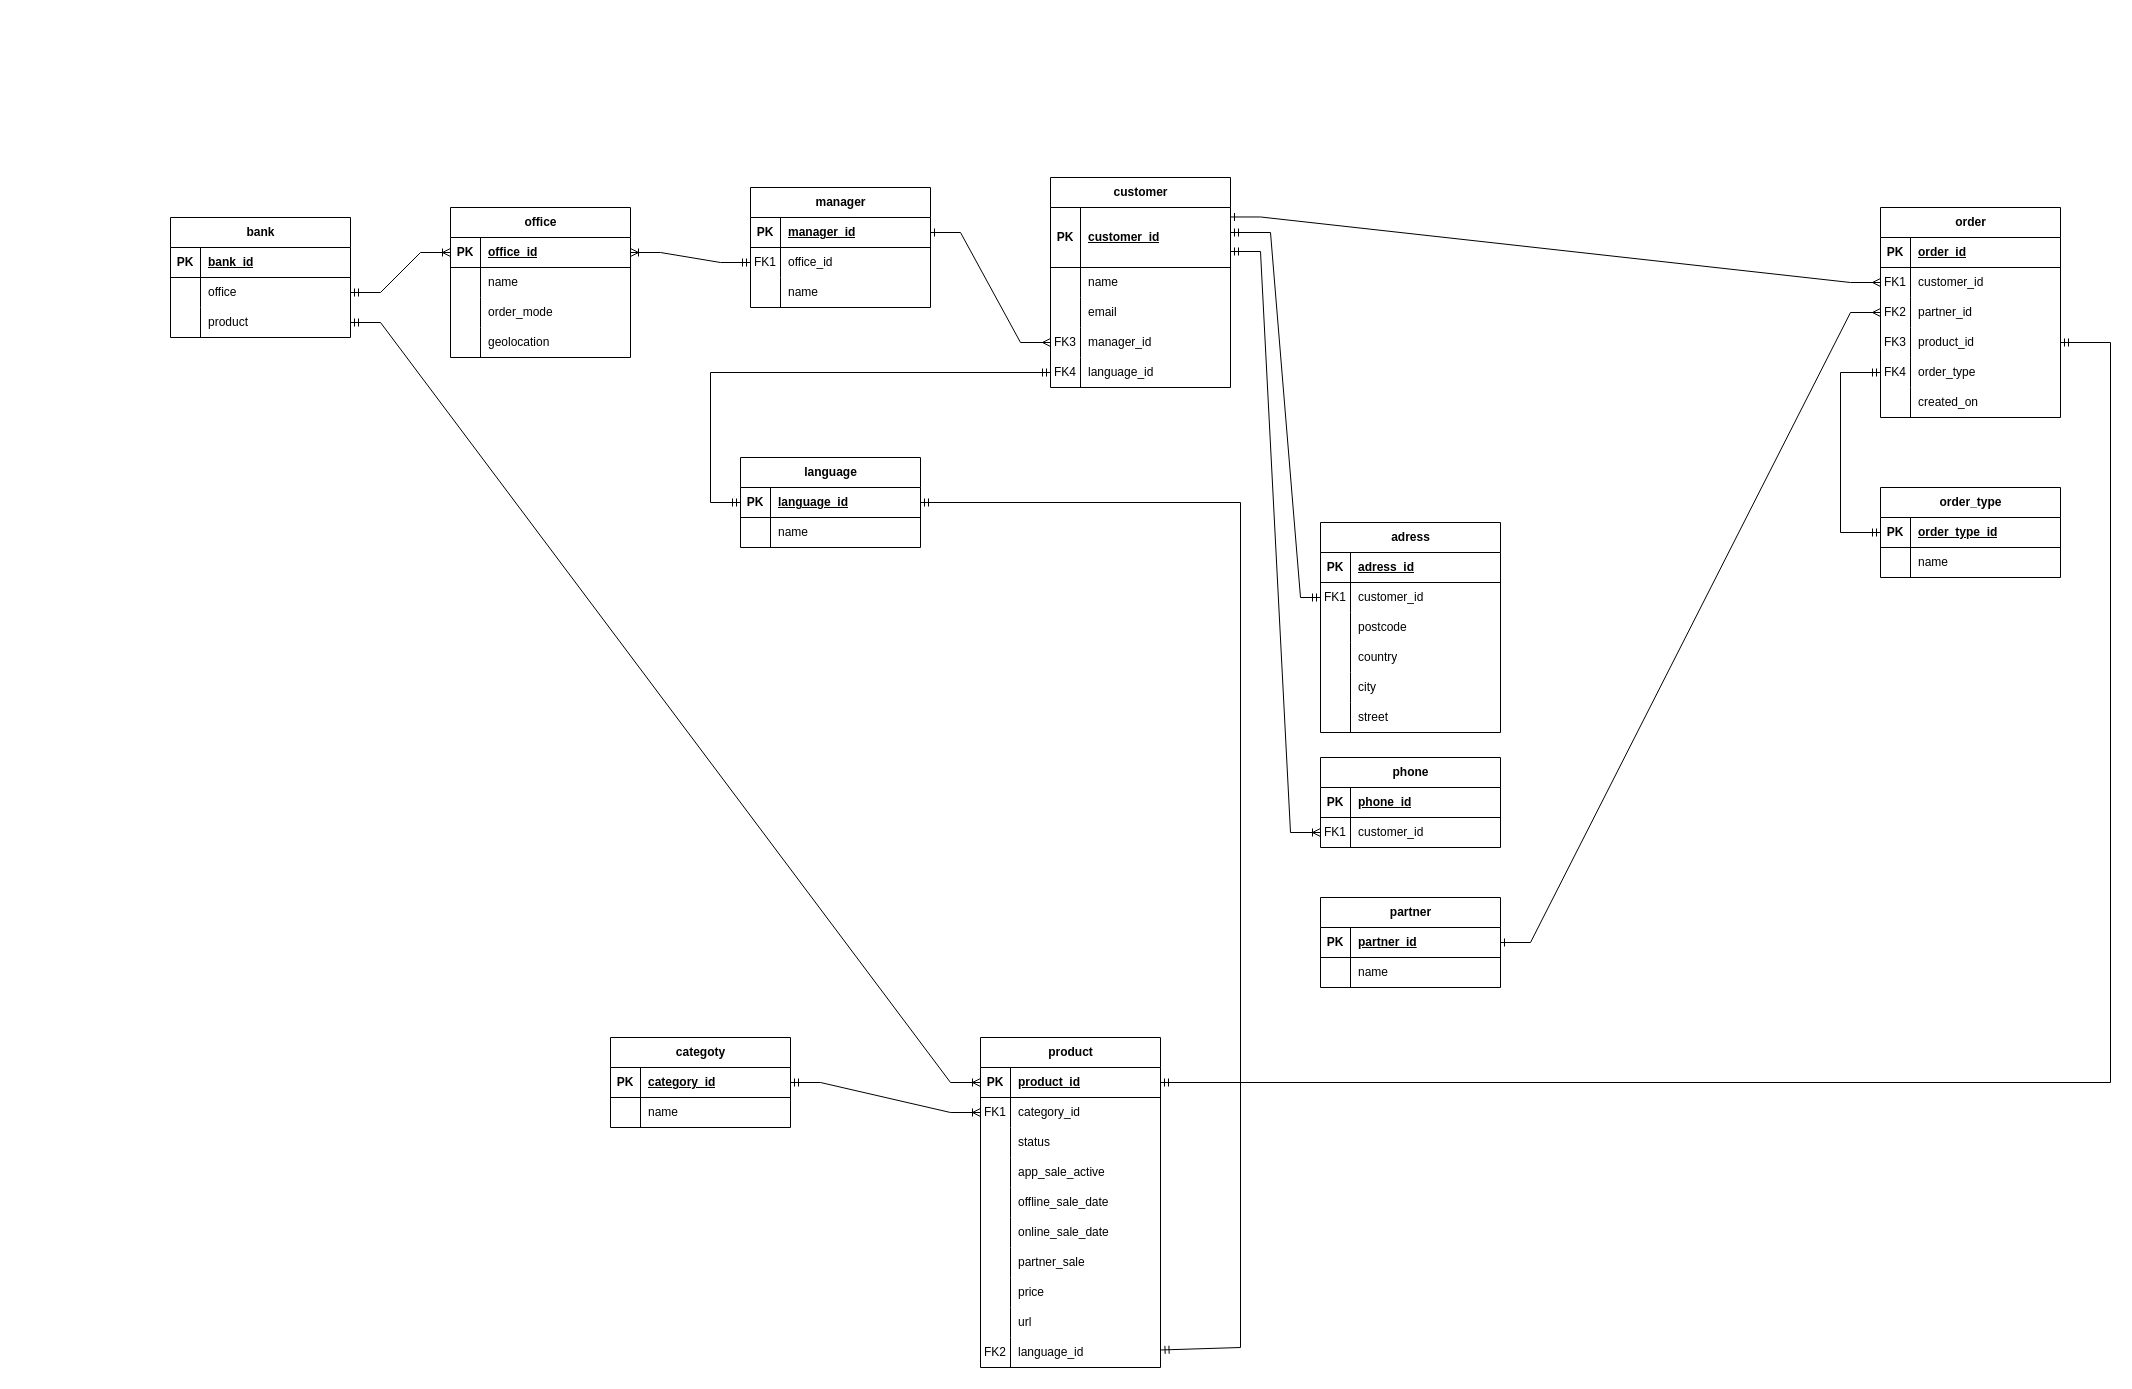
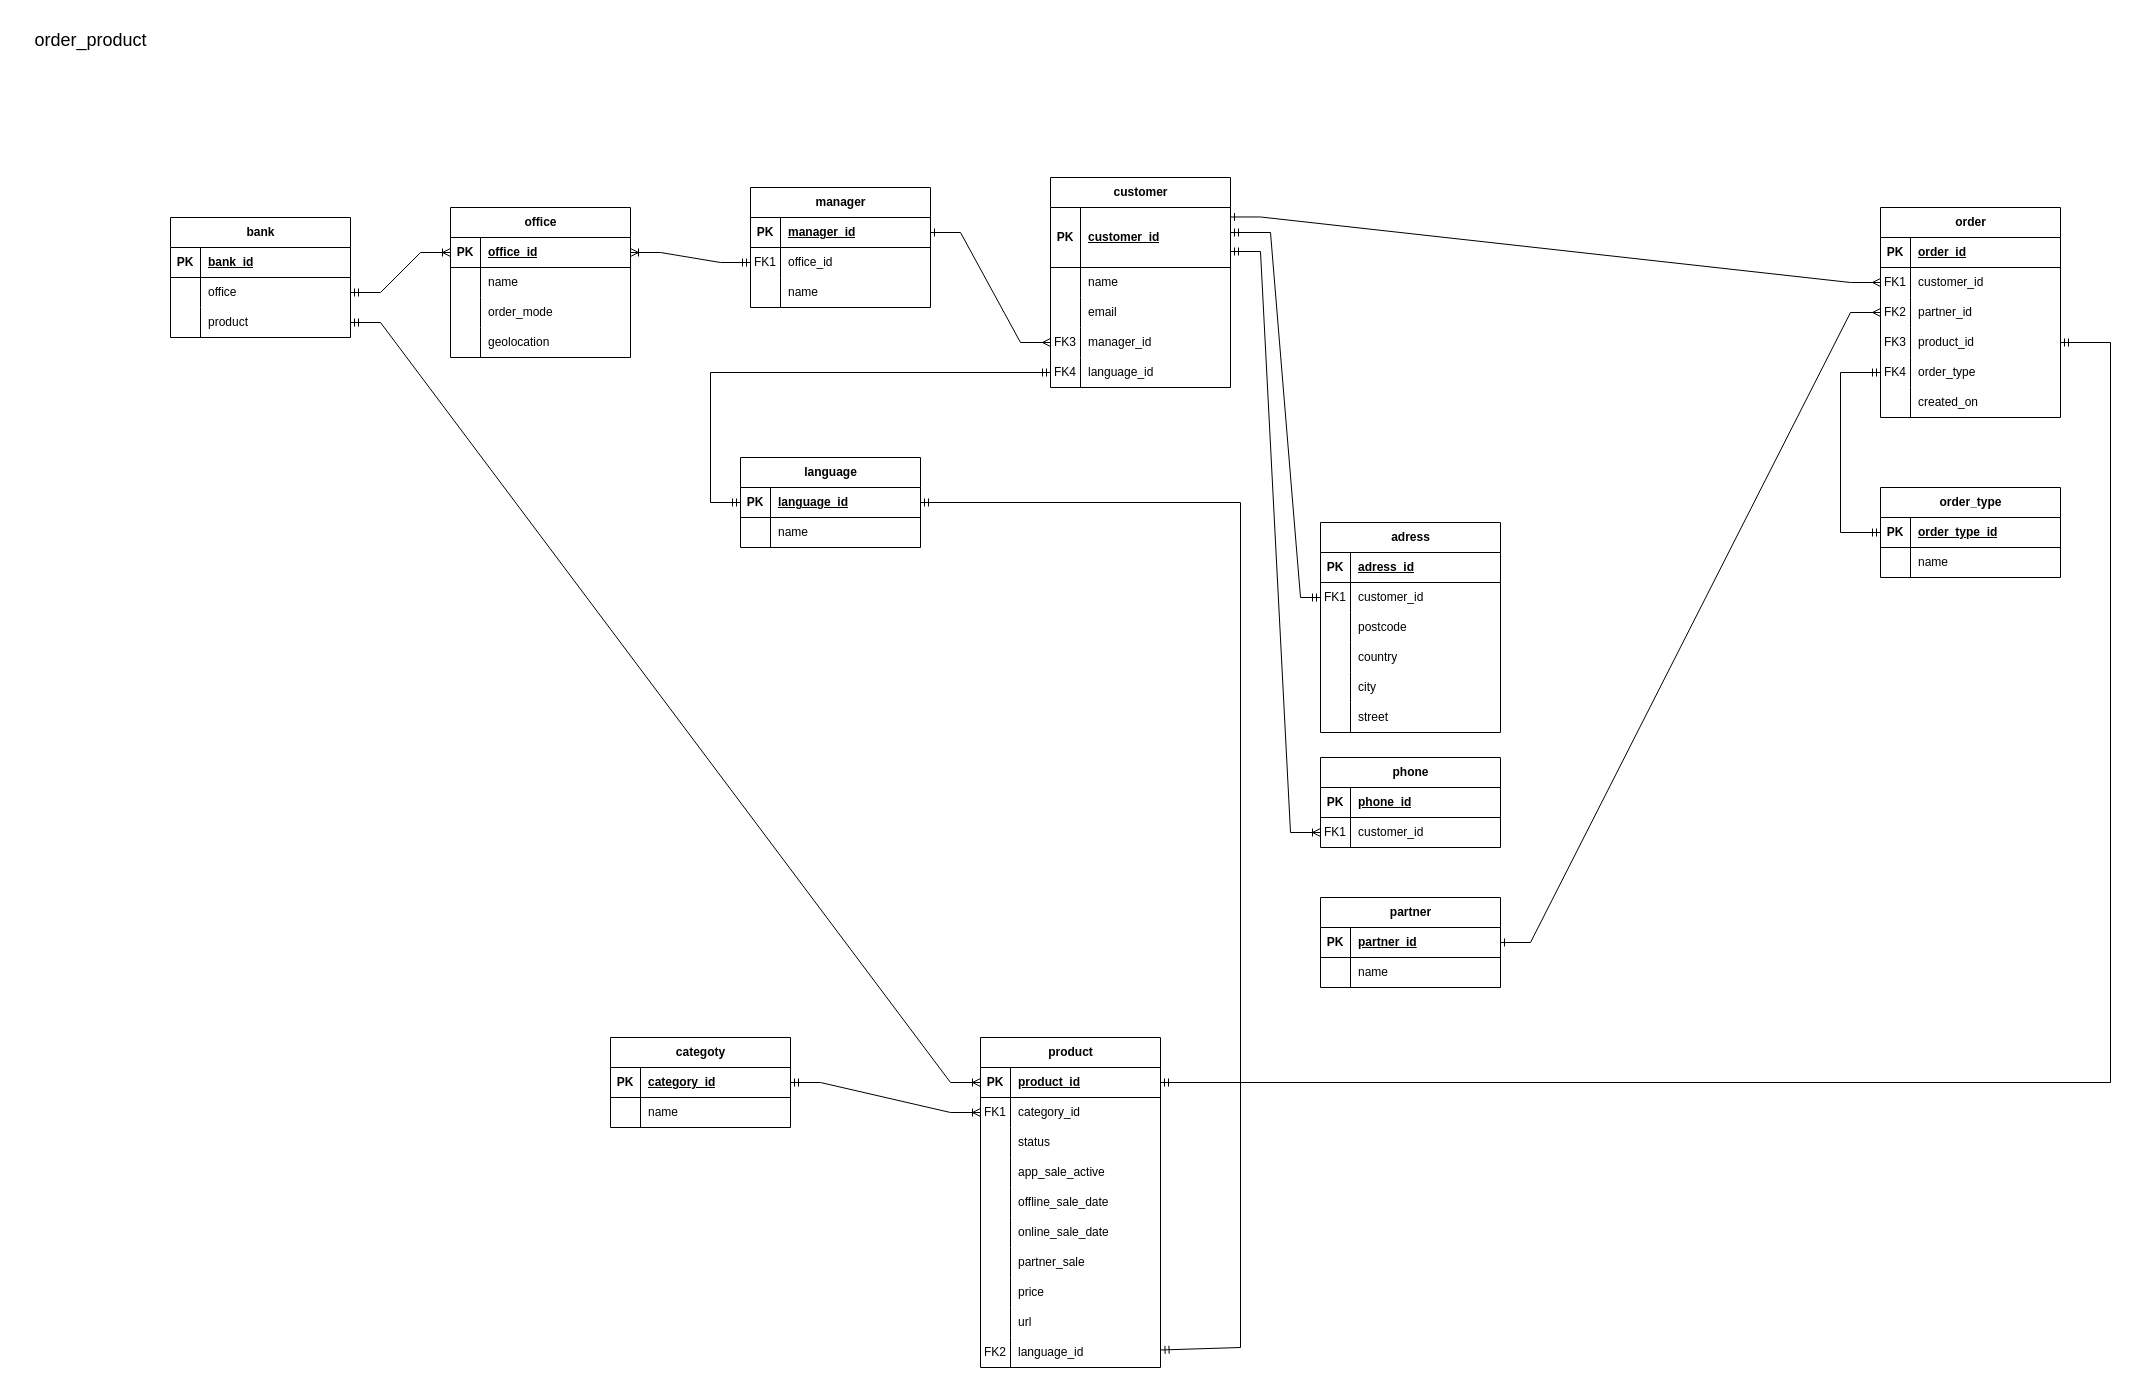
none -> (91, 41)
